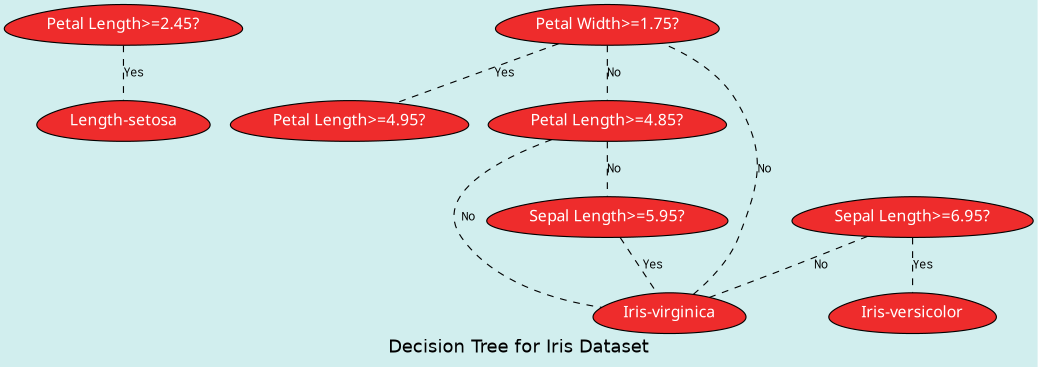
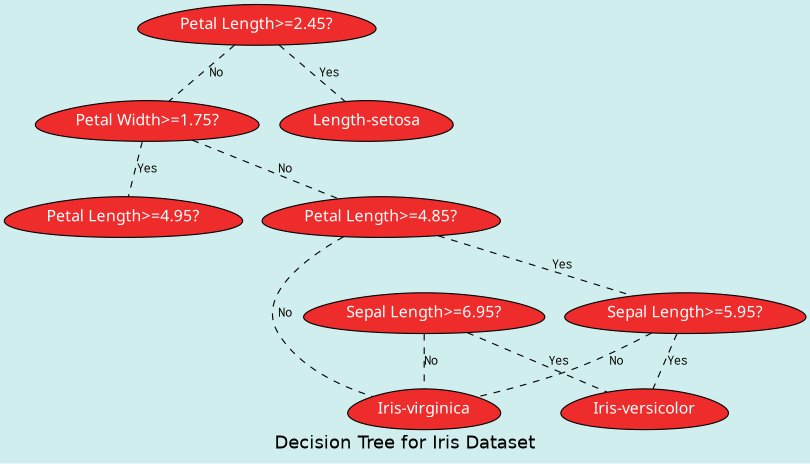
(757, 158) -> (202, 73)
(615, 169) -> (563, 265)
(653, 265) -> (617, 361)
none -> (665, 361)
